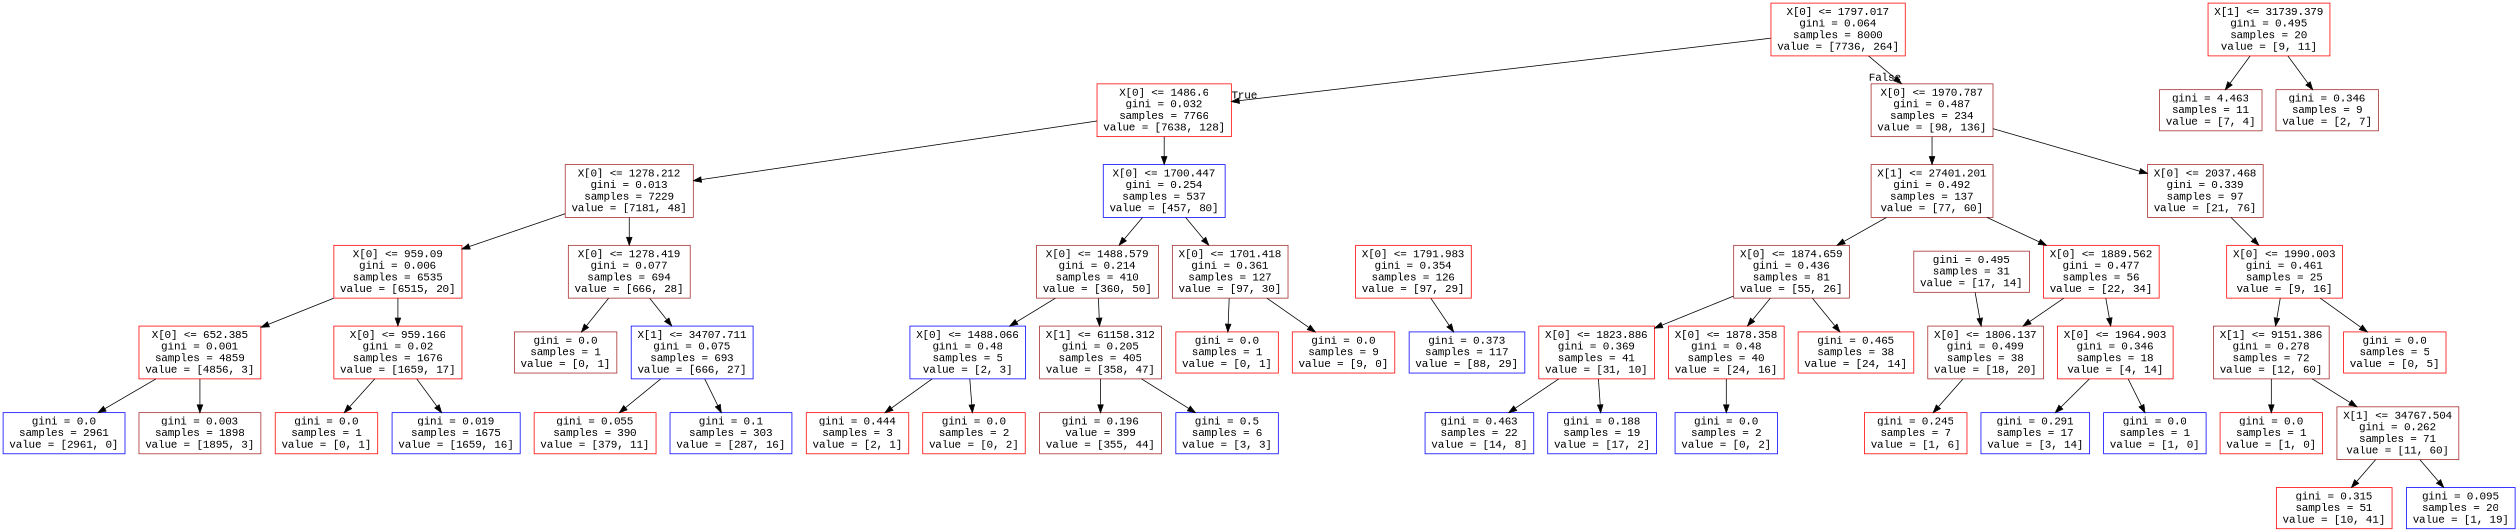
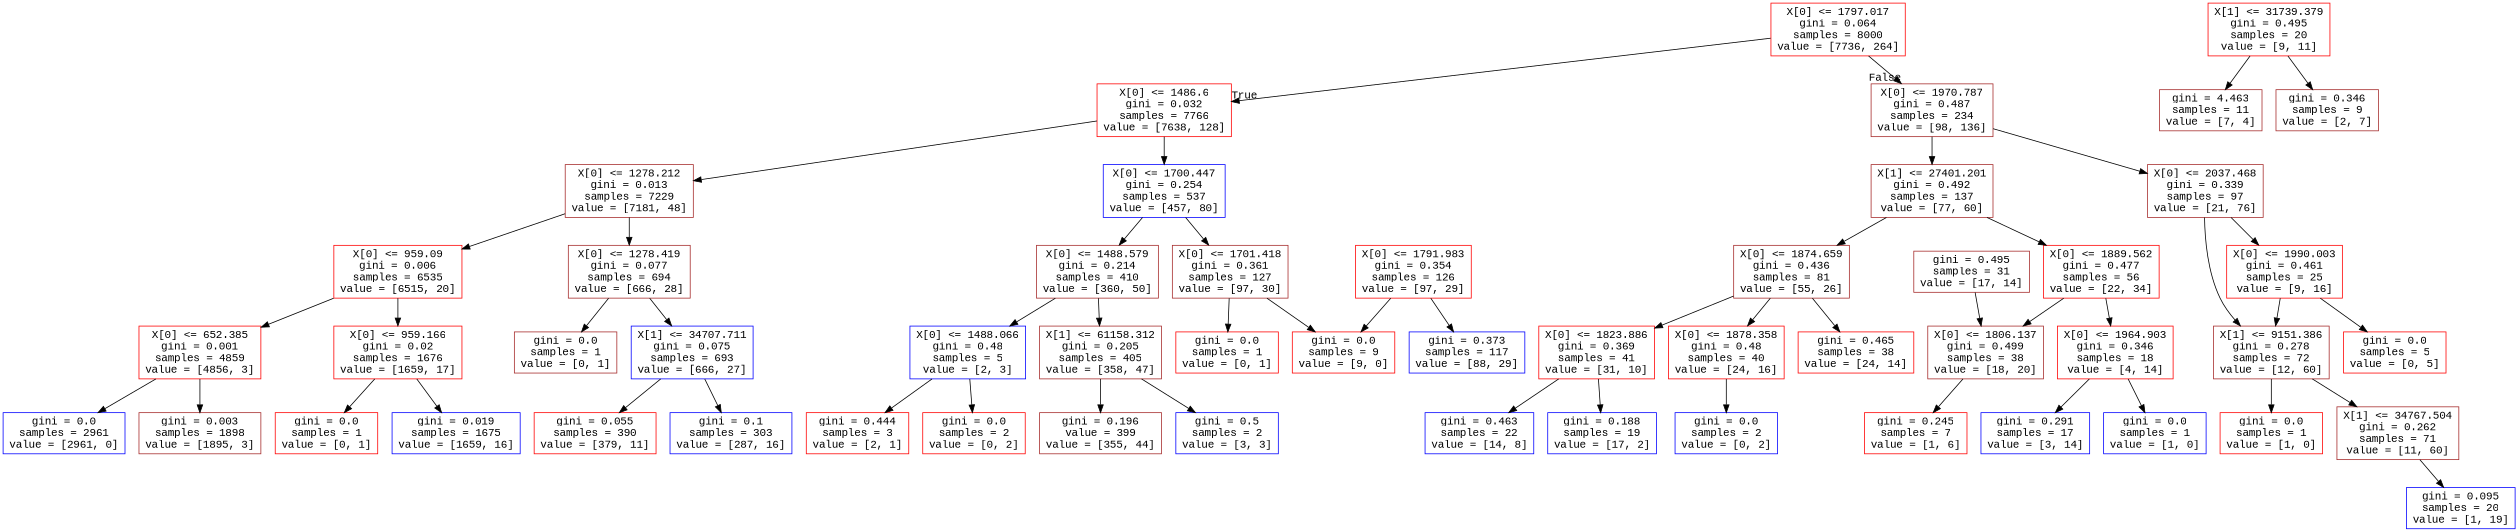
none -> (2211, 272)
none -> (1379, 312)
(1227, 433) -> (1227, 433)
(2334, 508) -> none
